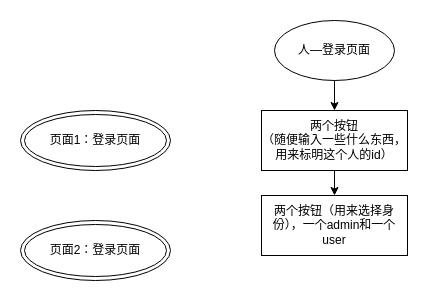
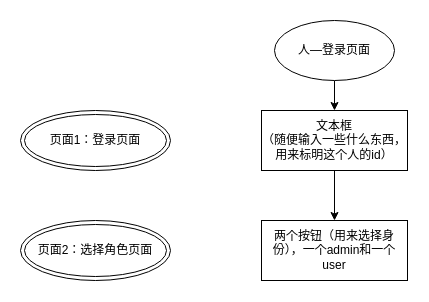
(335, 141) -> (335, 141)
(335, 226) -> (335, 251)
(96, 251) -> (96, 251)
